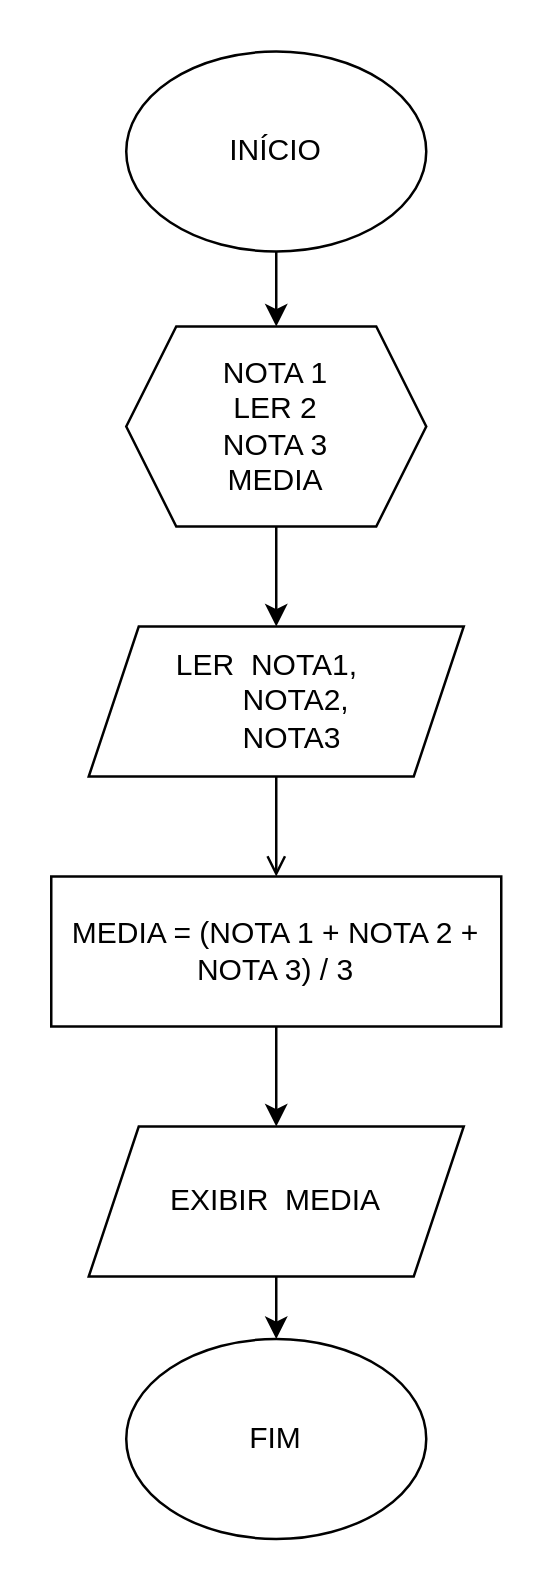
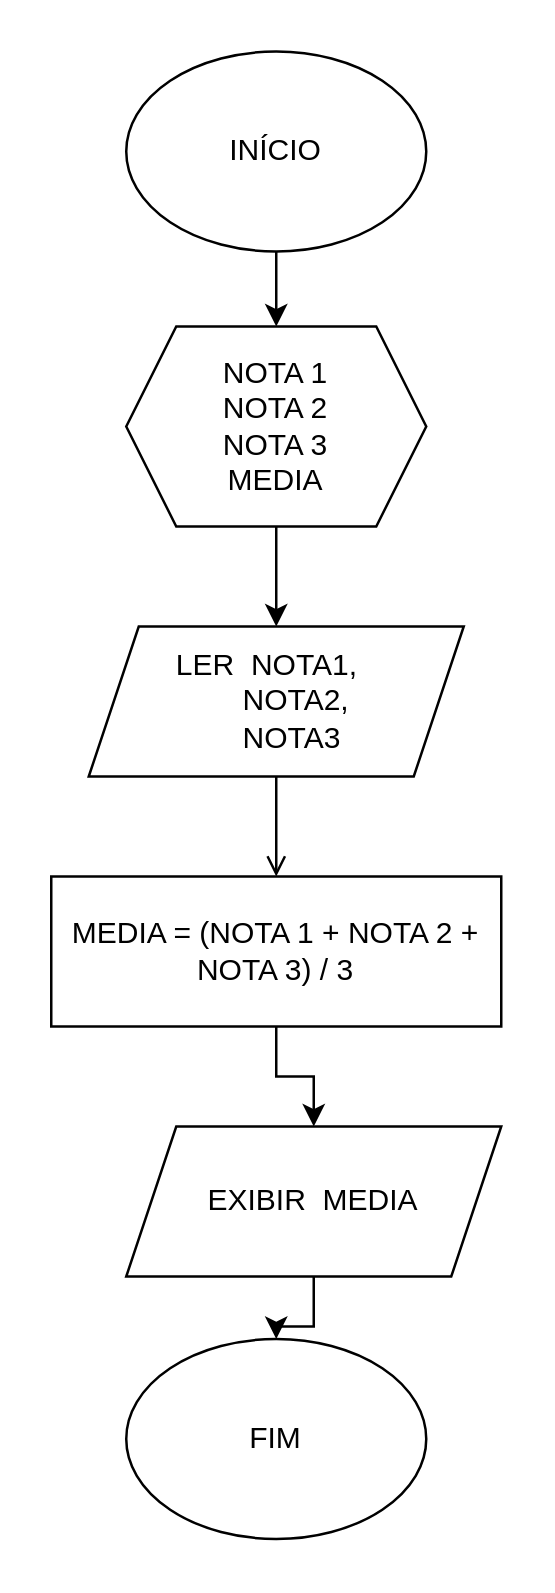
(276, 426) -> (276, 426)
(276, 1201) -> (314, 1201)
